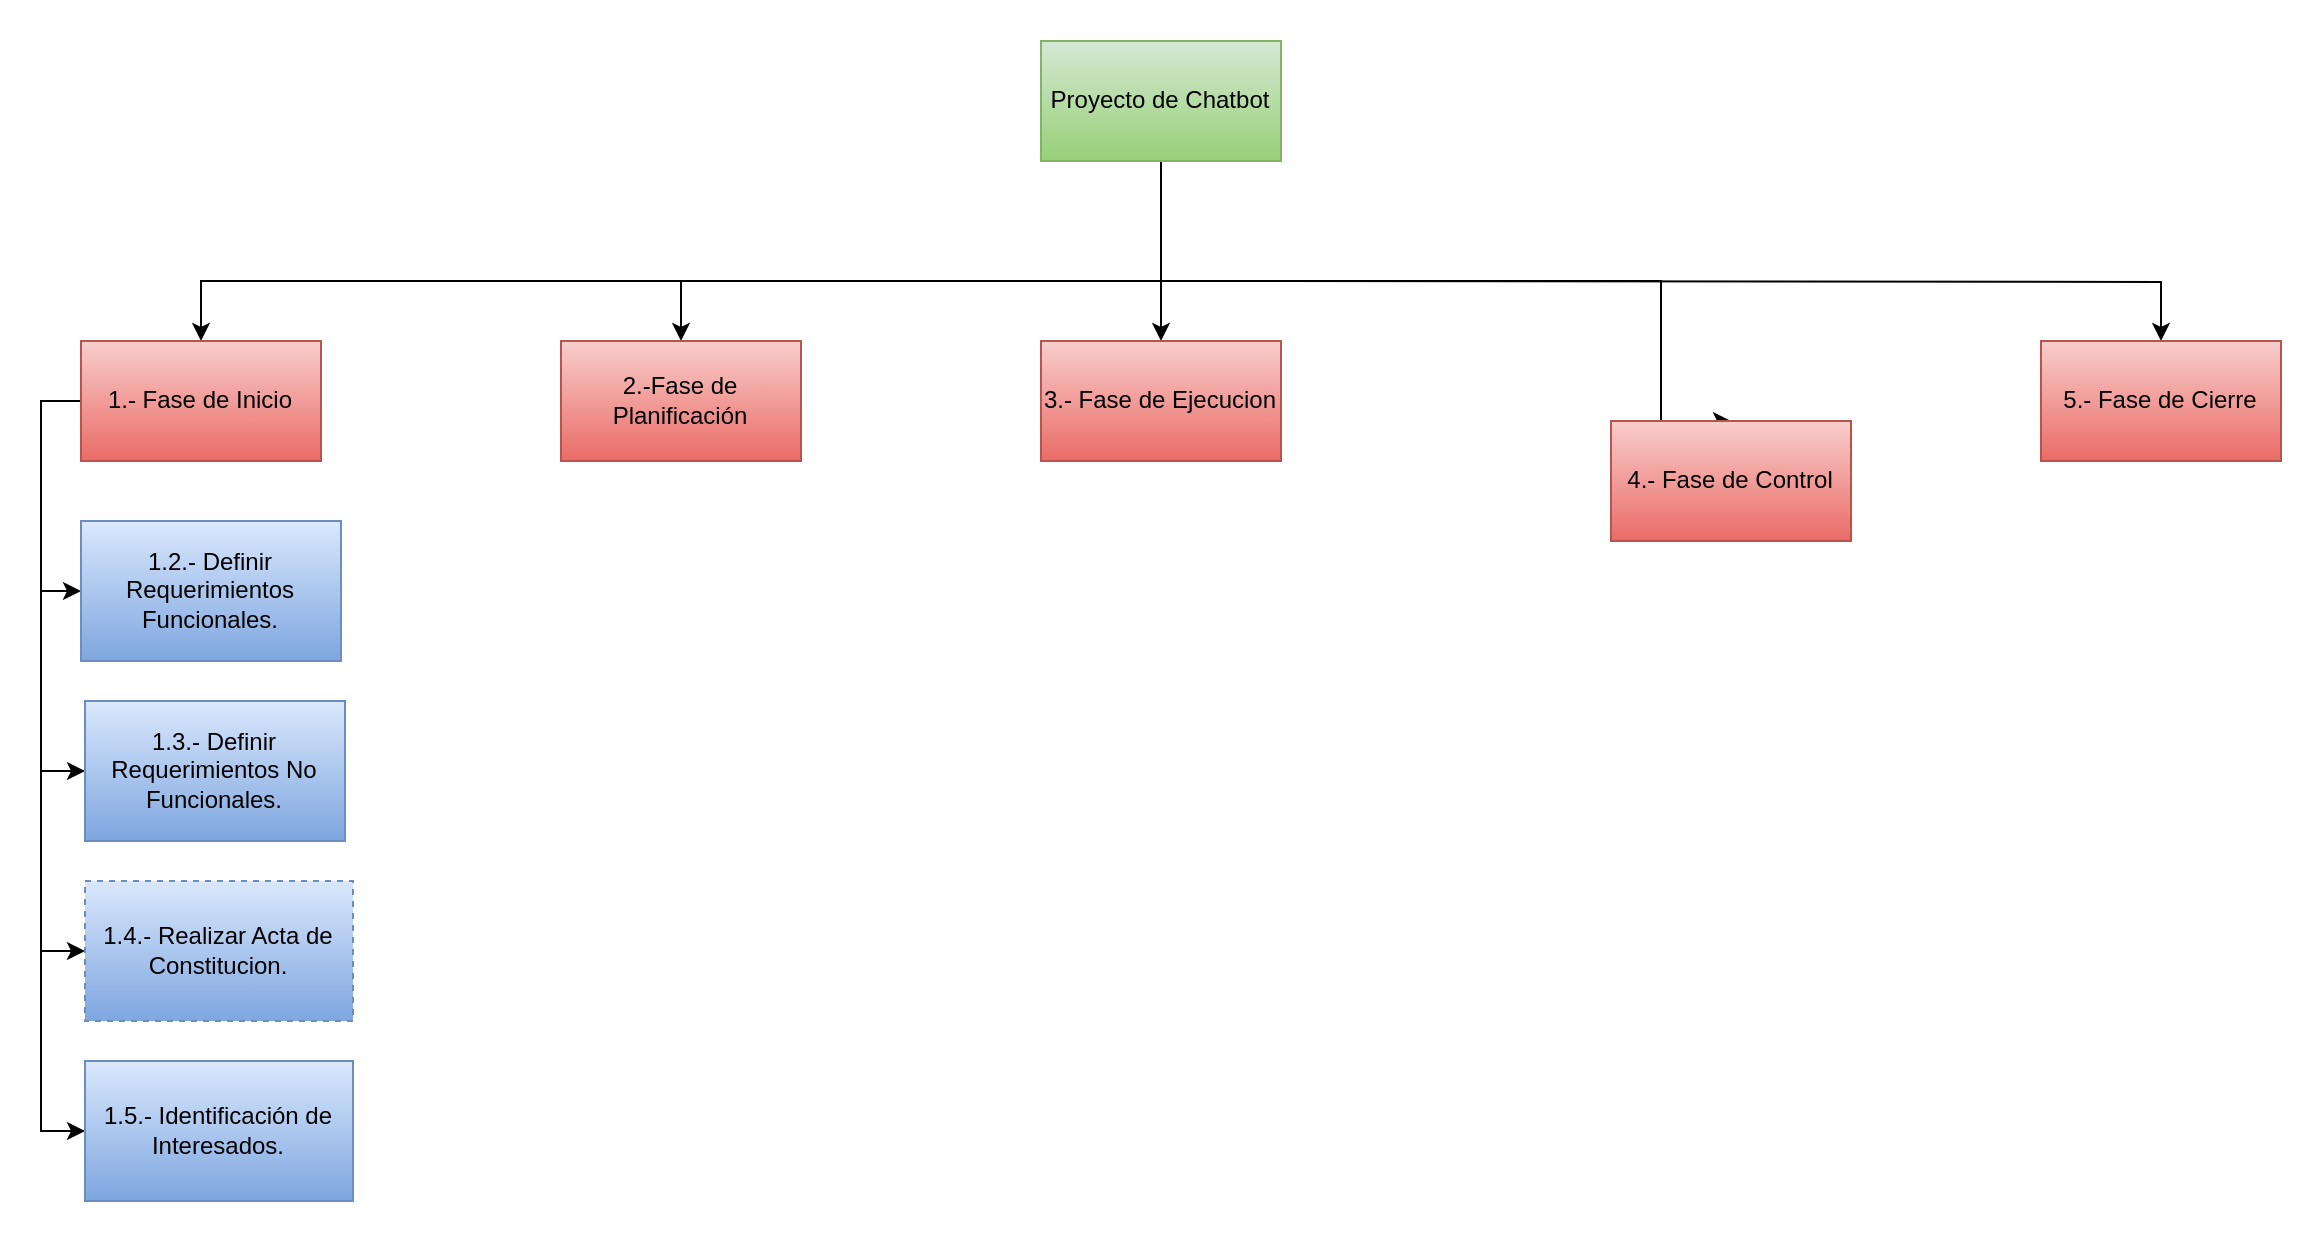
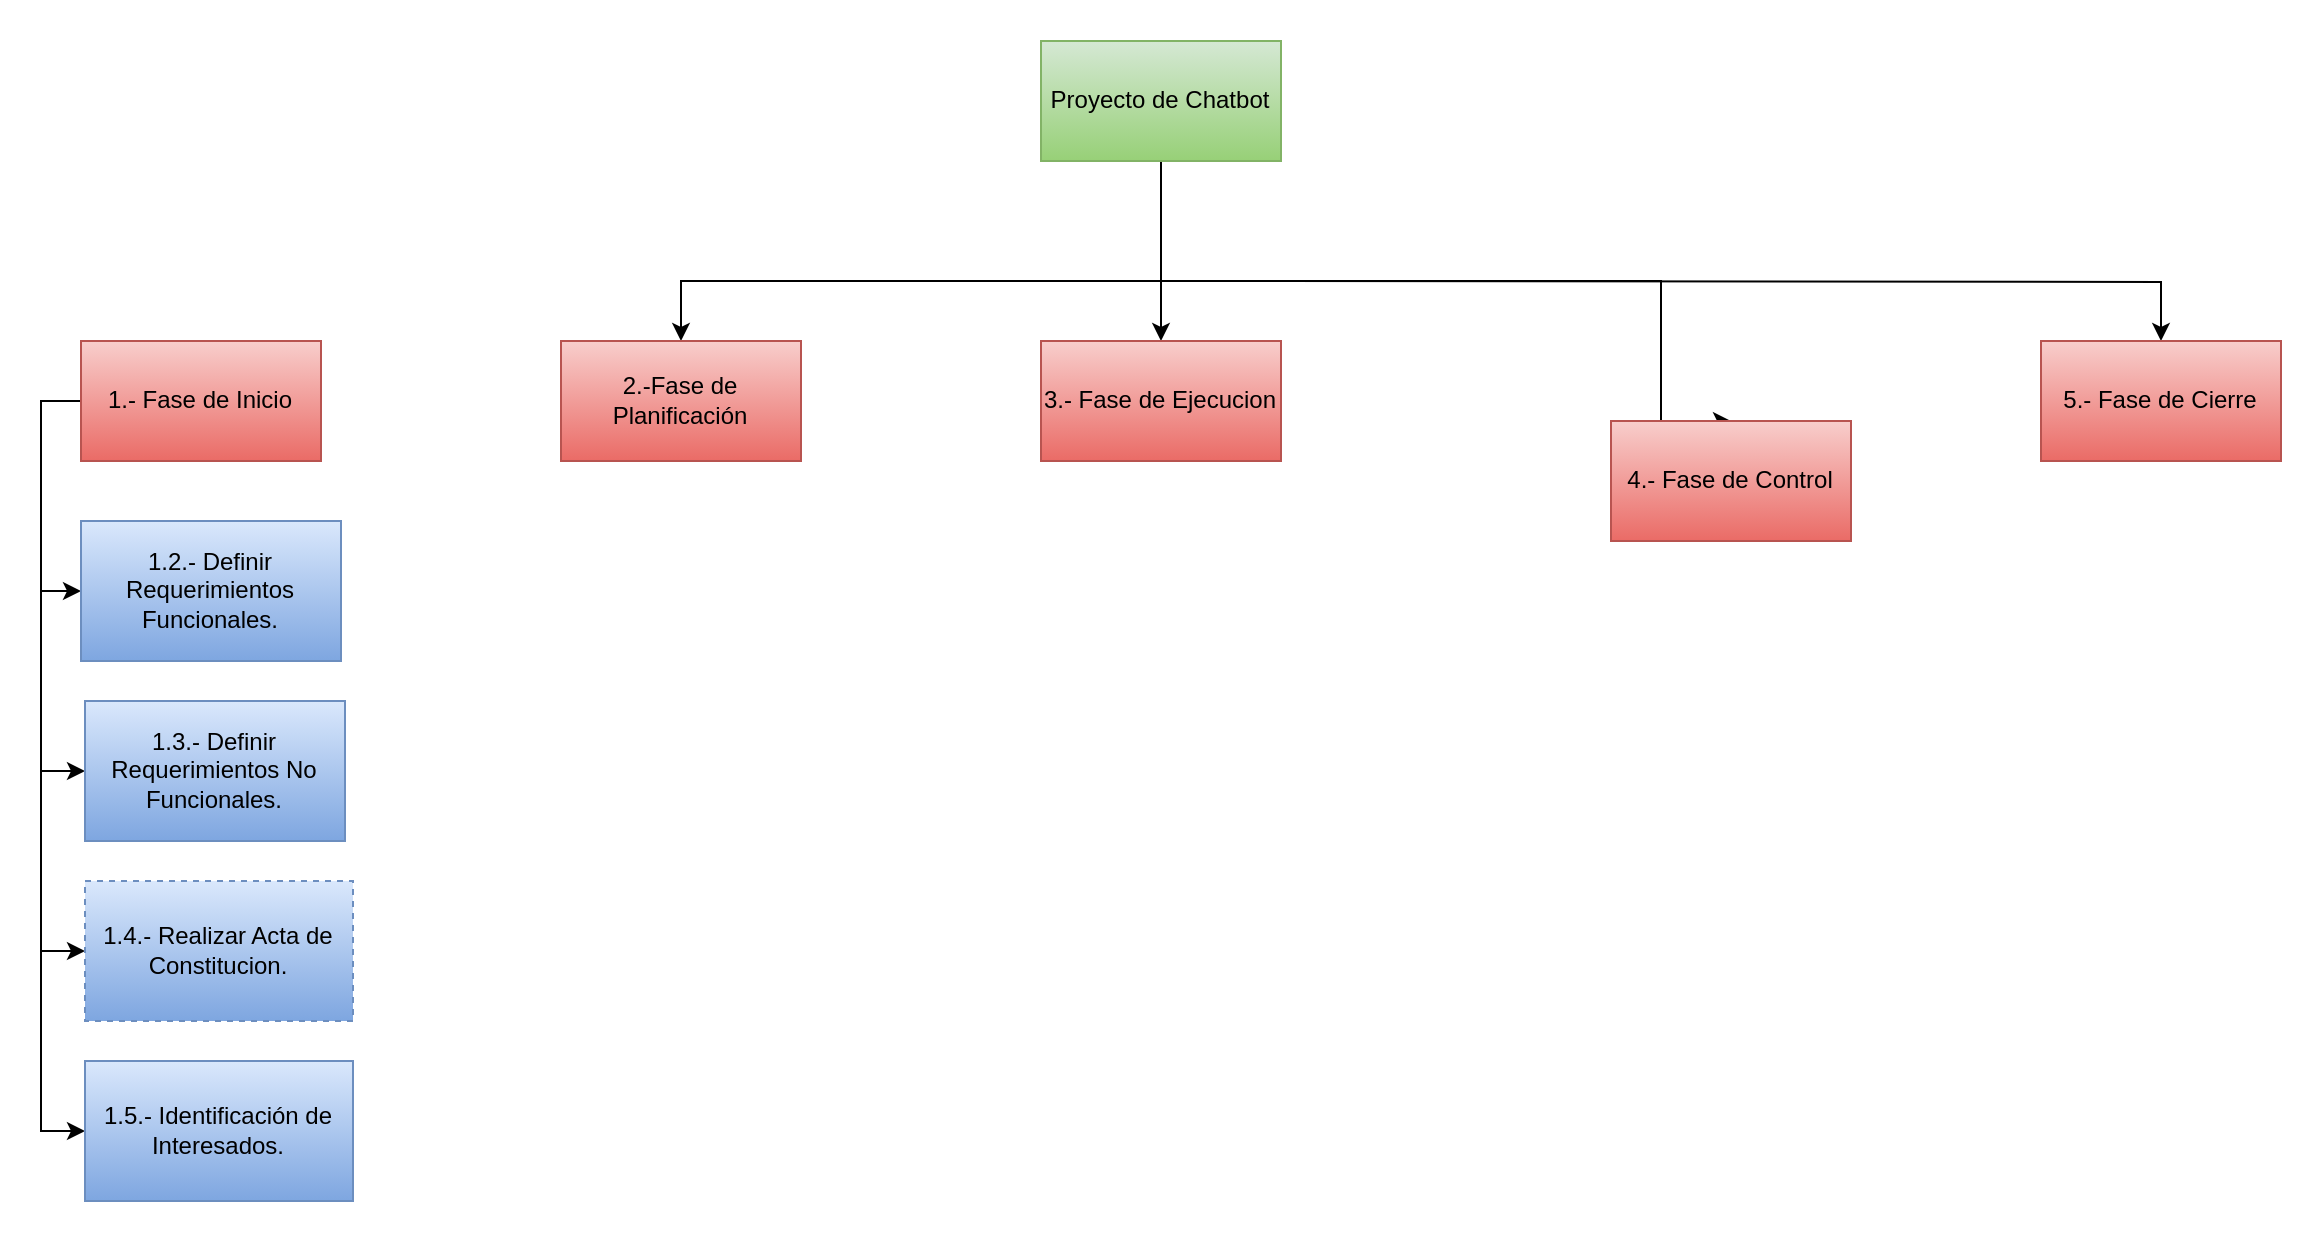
(416, 281) -> none
